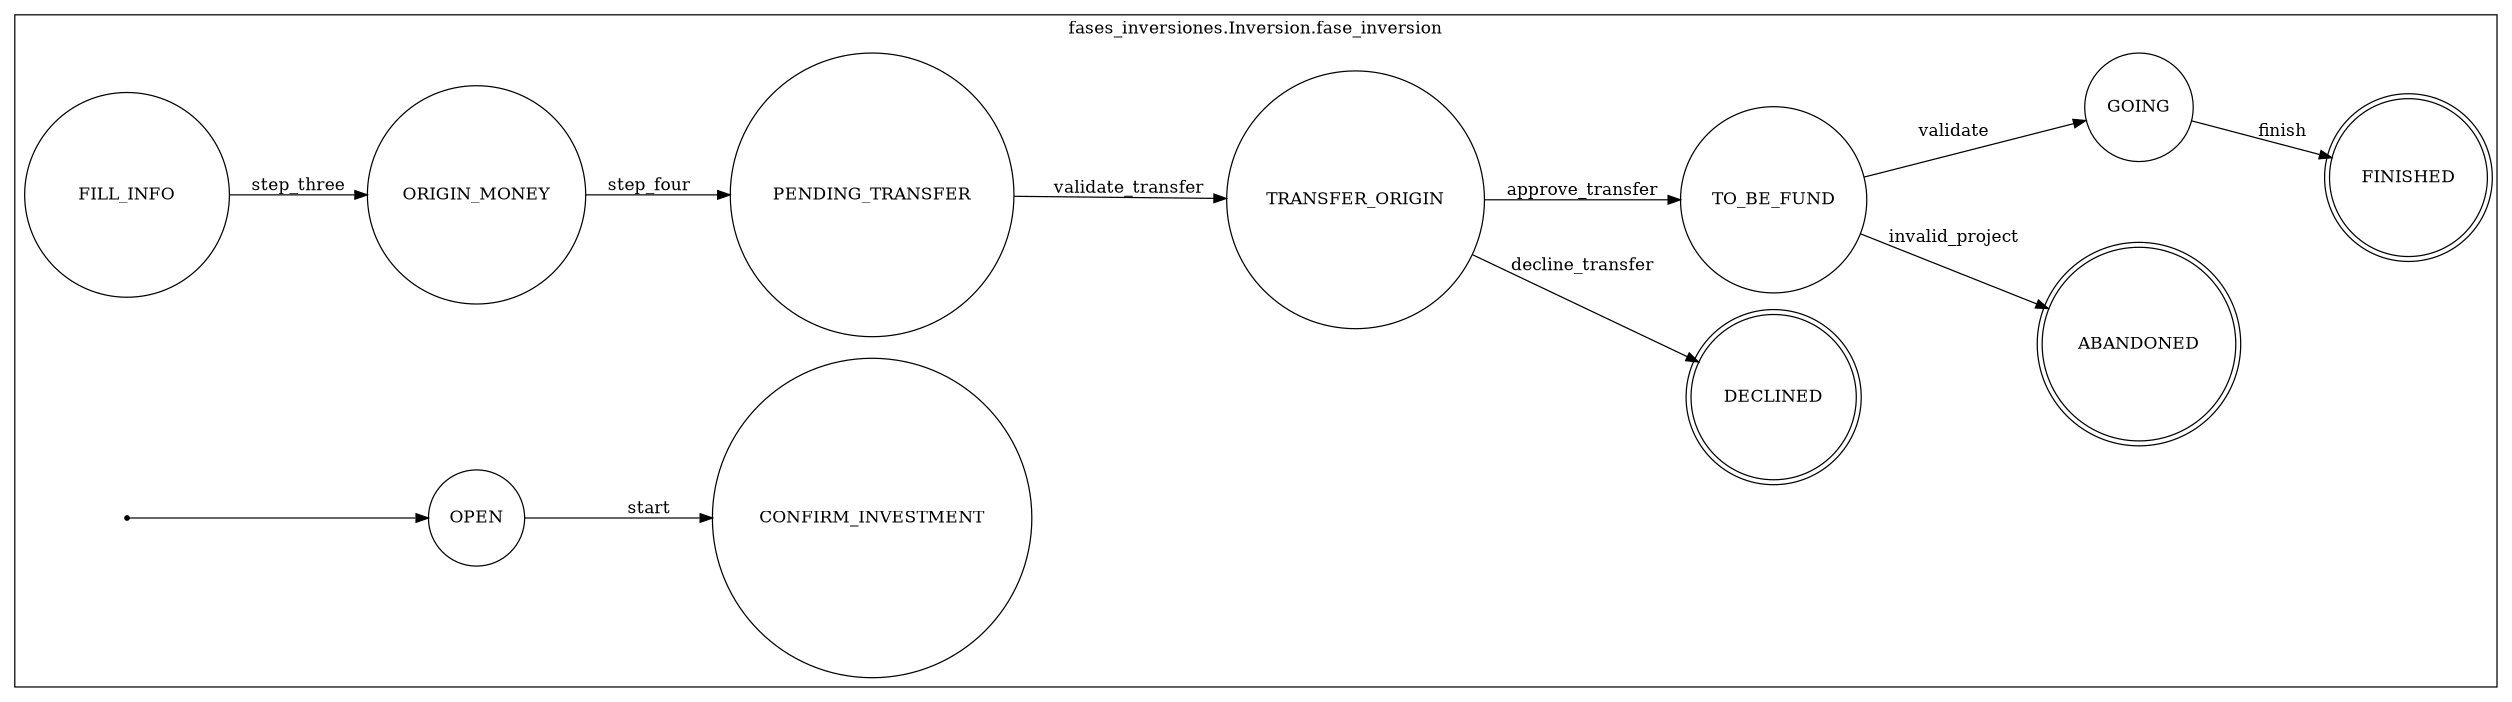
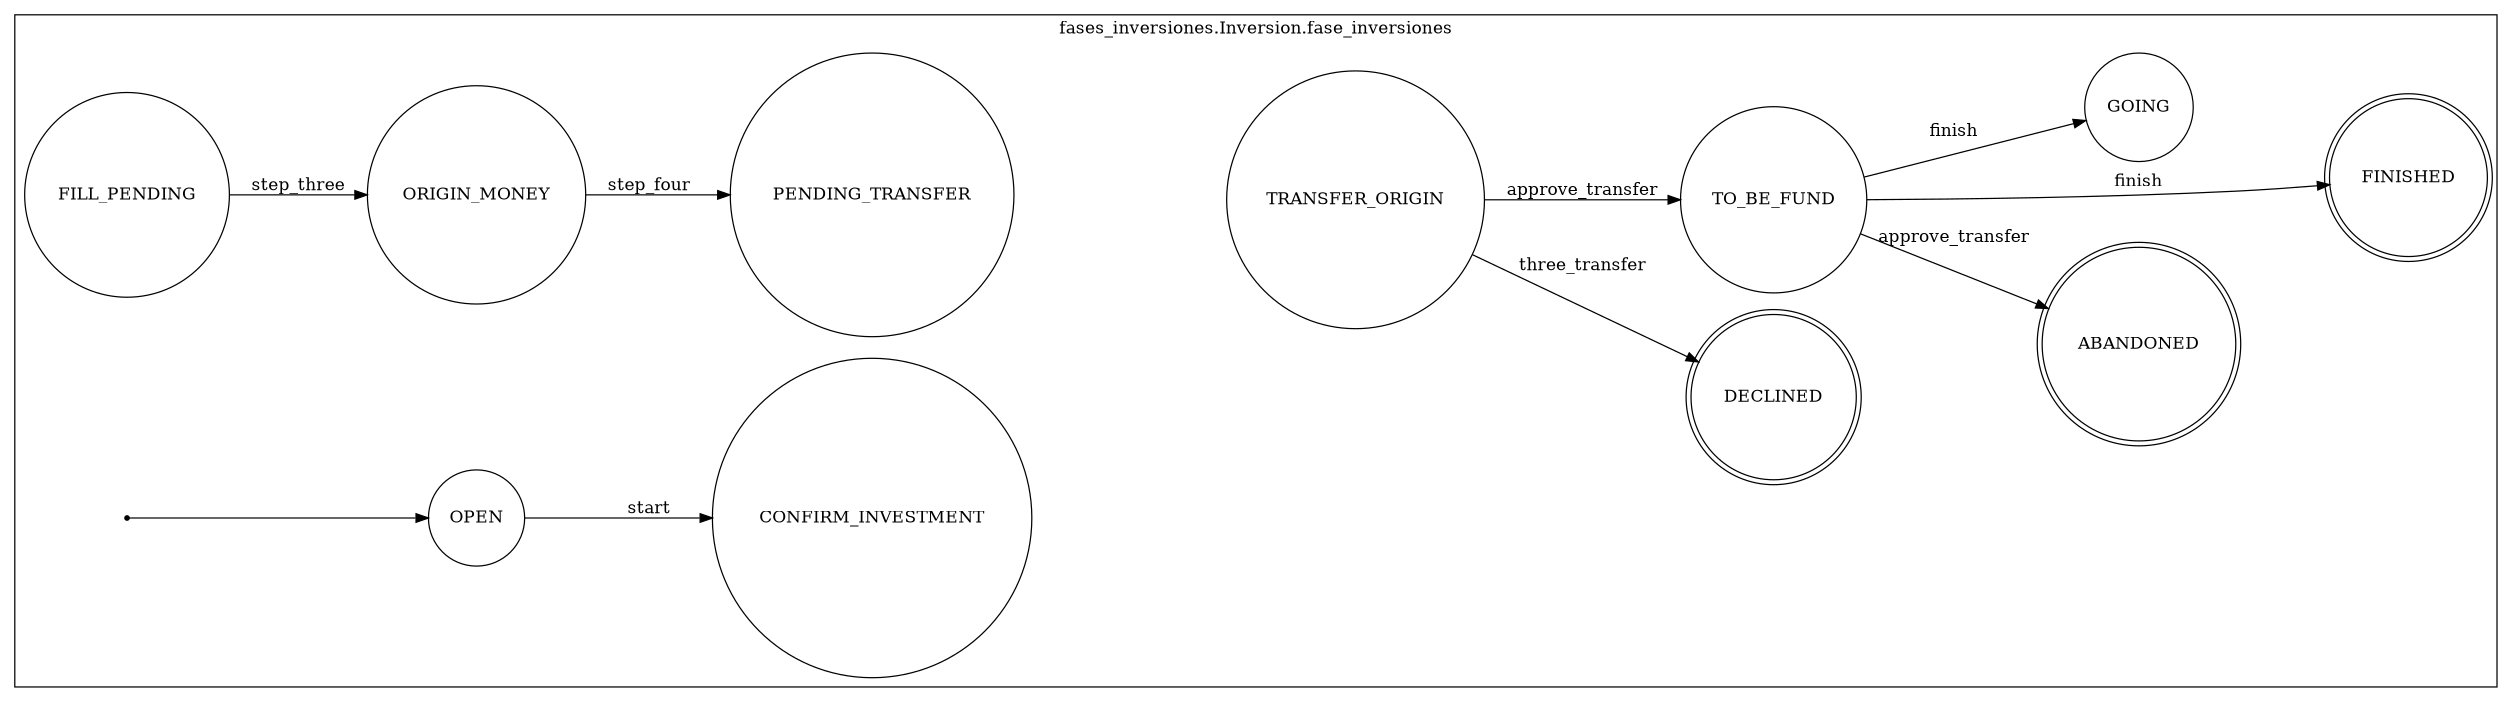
(1256, 29) -> (1256, 29)
(1954, 131) -> (1954, 131)
(2256, 138) -> (2092, 196)
(127, 195) -> (127, 195)
(1114, 197) -> none
(1954, 237) -> (1954, 237)
(1583, 266) -> (1583, 266)
